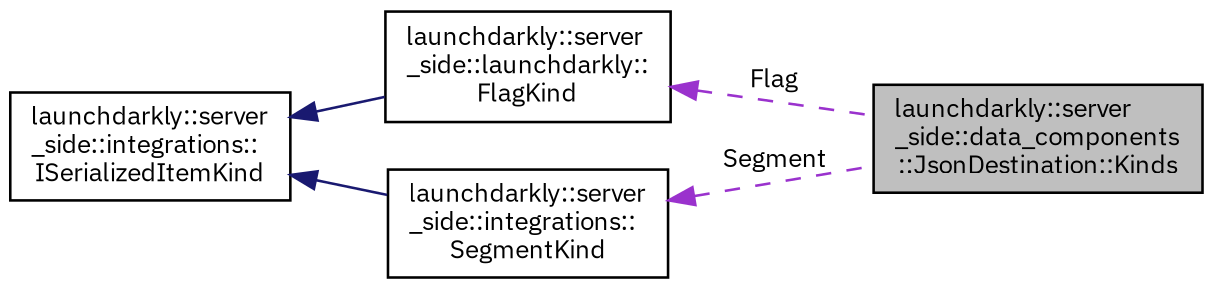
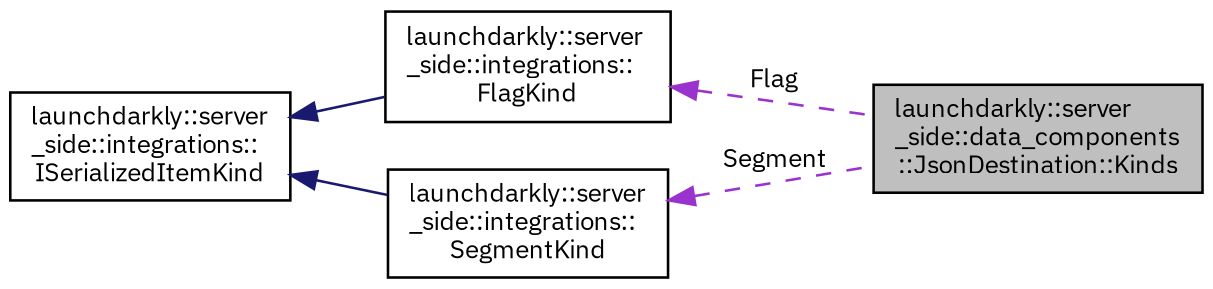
(528, 67) -> (528, 67)
